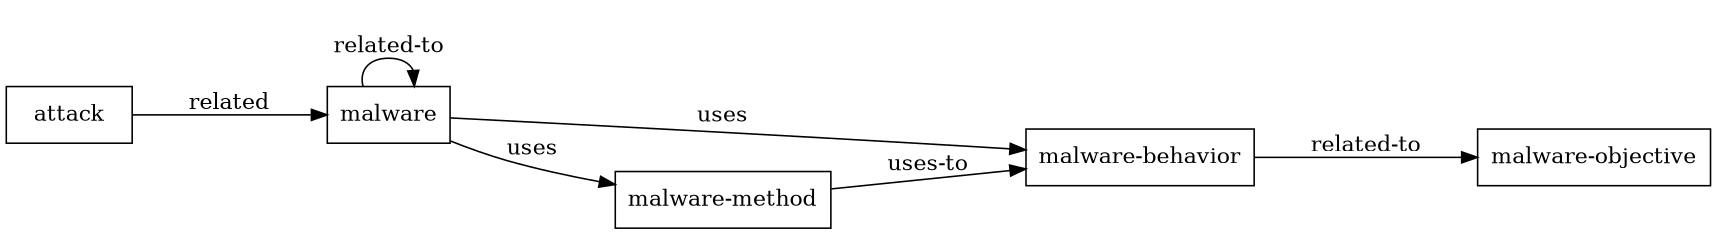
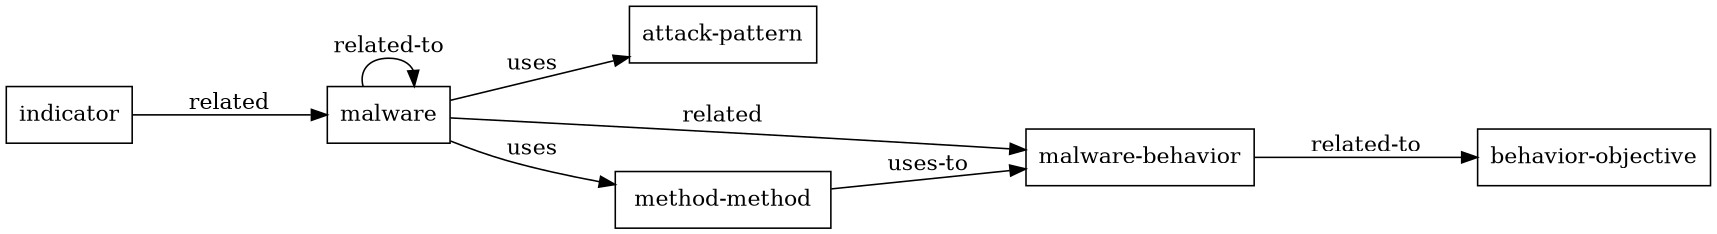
none -> (723, 35)
(69, 115) -> (69, 115)
(723, 116) -> (723, 116)
(1594, 157) -> (1594, 157)
(723, 200) -> (723, 200)
